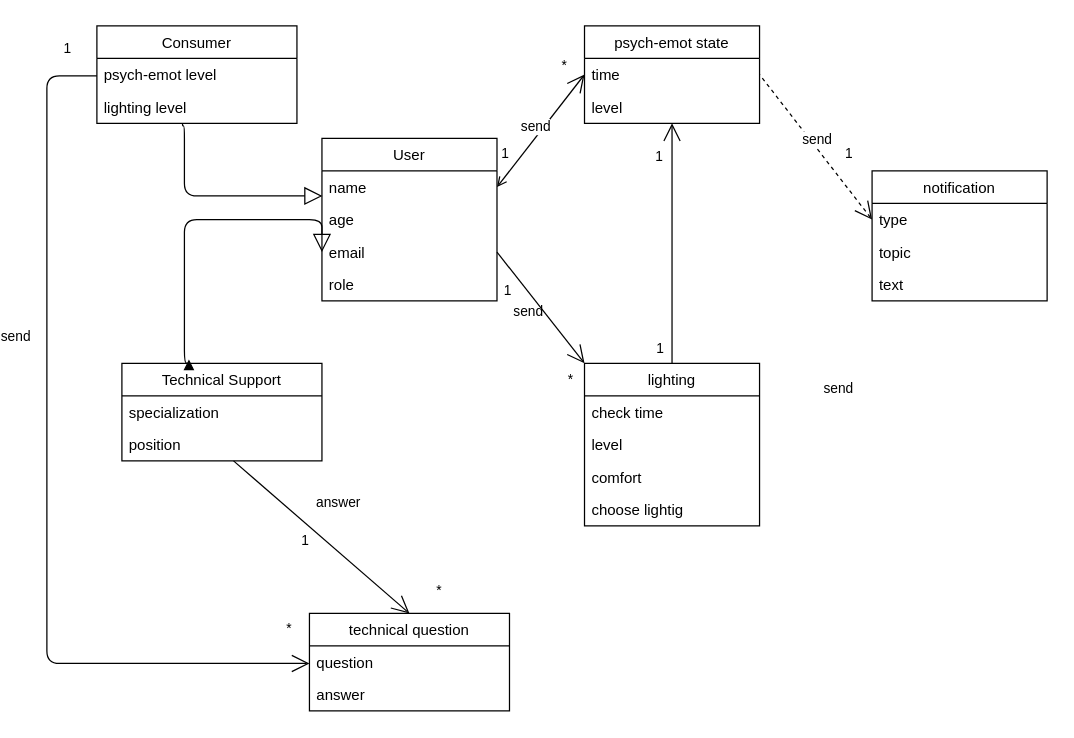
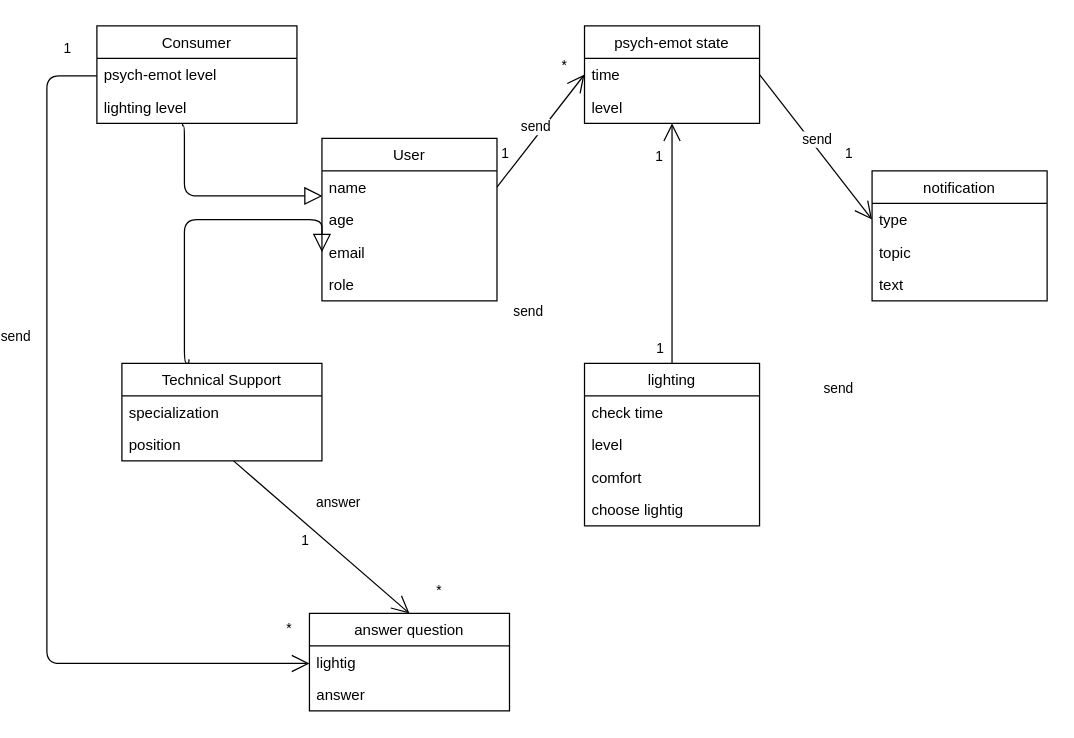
(842, 181) -> (842, 181)
(500, 182) -> (500, 183)
(540, 306) -> none
(189, 367) -> (189, 361)
(409, 630) -> (409, 630)
(348, 663) -> (340, 663)
